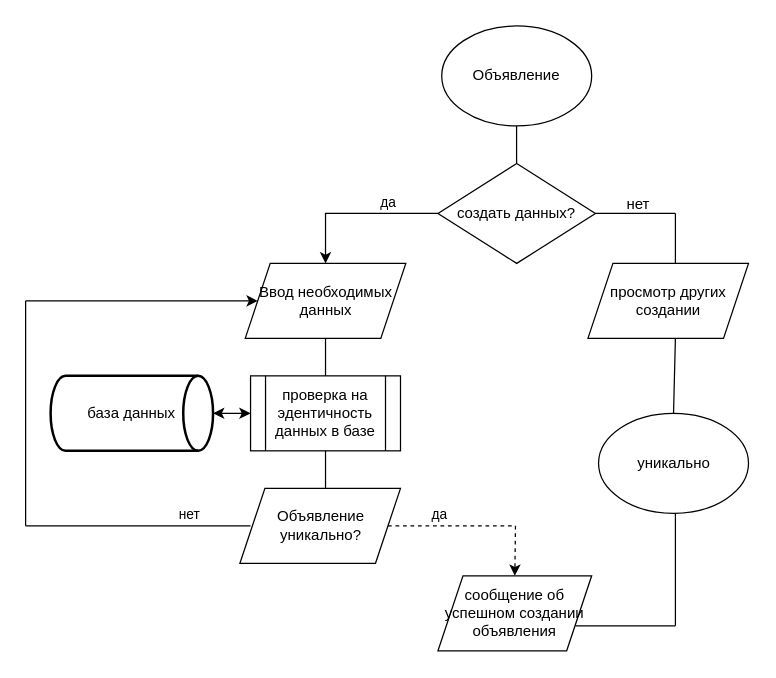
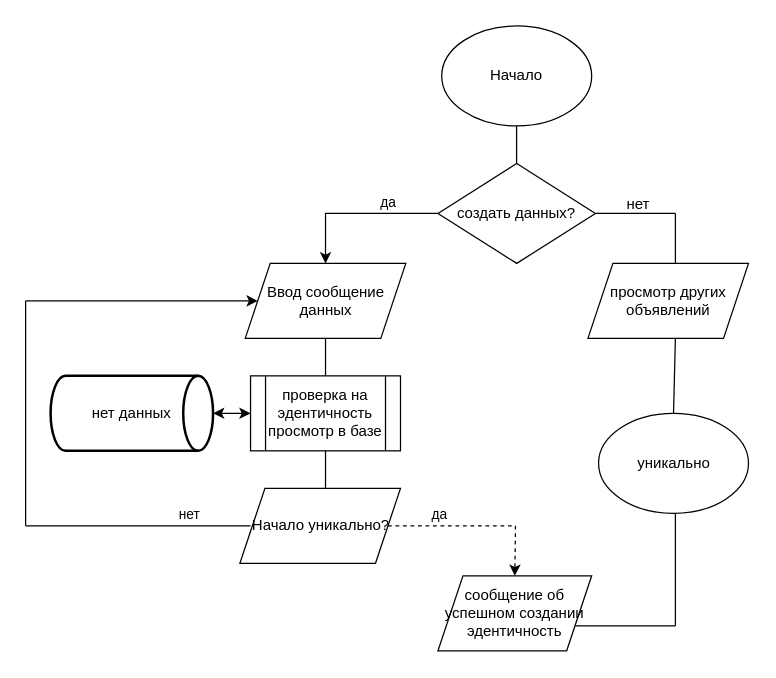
(517, 76) -> (517, 76)
(326, 301) -> (326, 301)
(669, 301) -> (669, 301)
(132, 413) -> (132, 413)
(326, 413) -> (326, 413)
(321, 526) -> (321, 526)
(515, 613) -> (515, 613)
